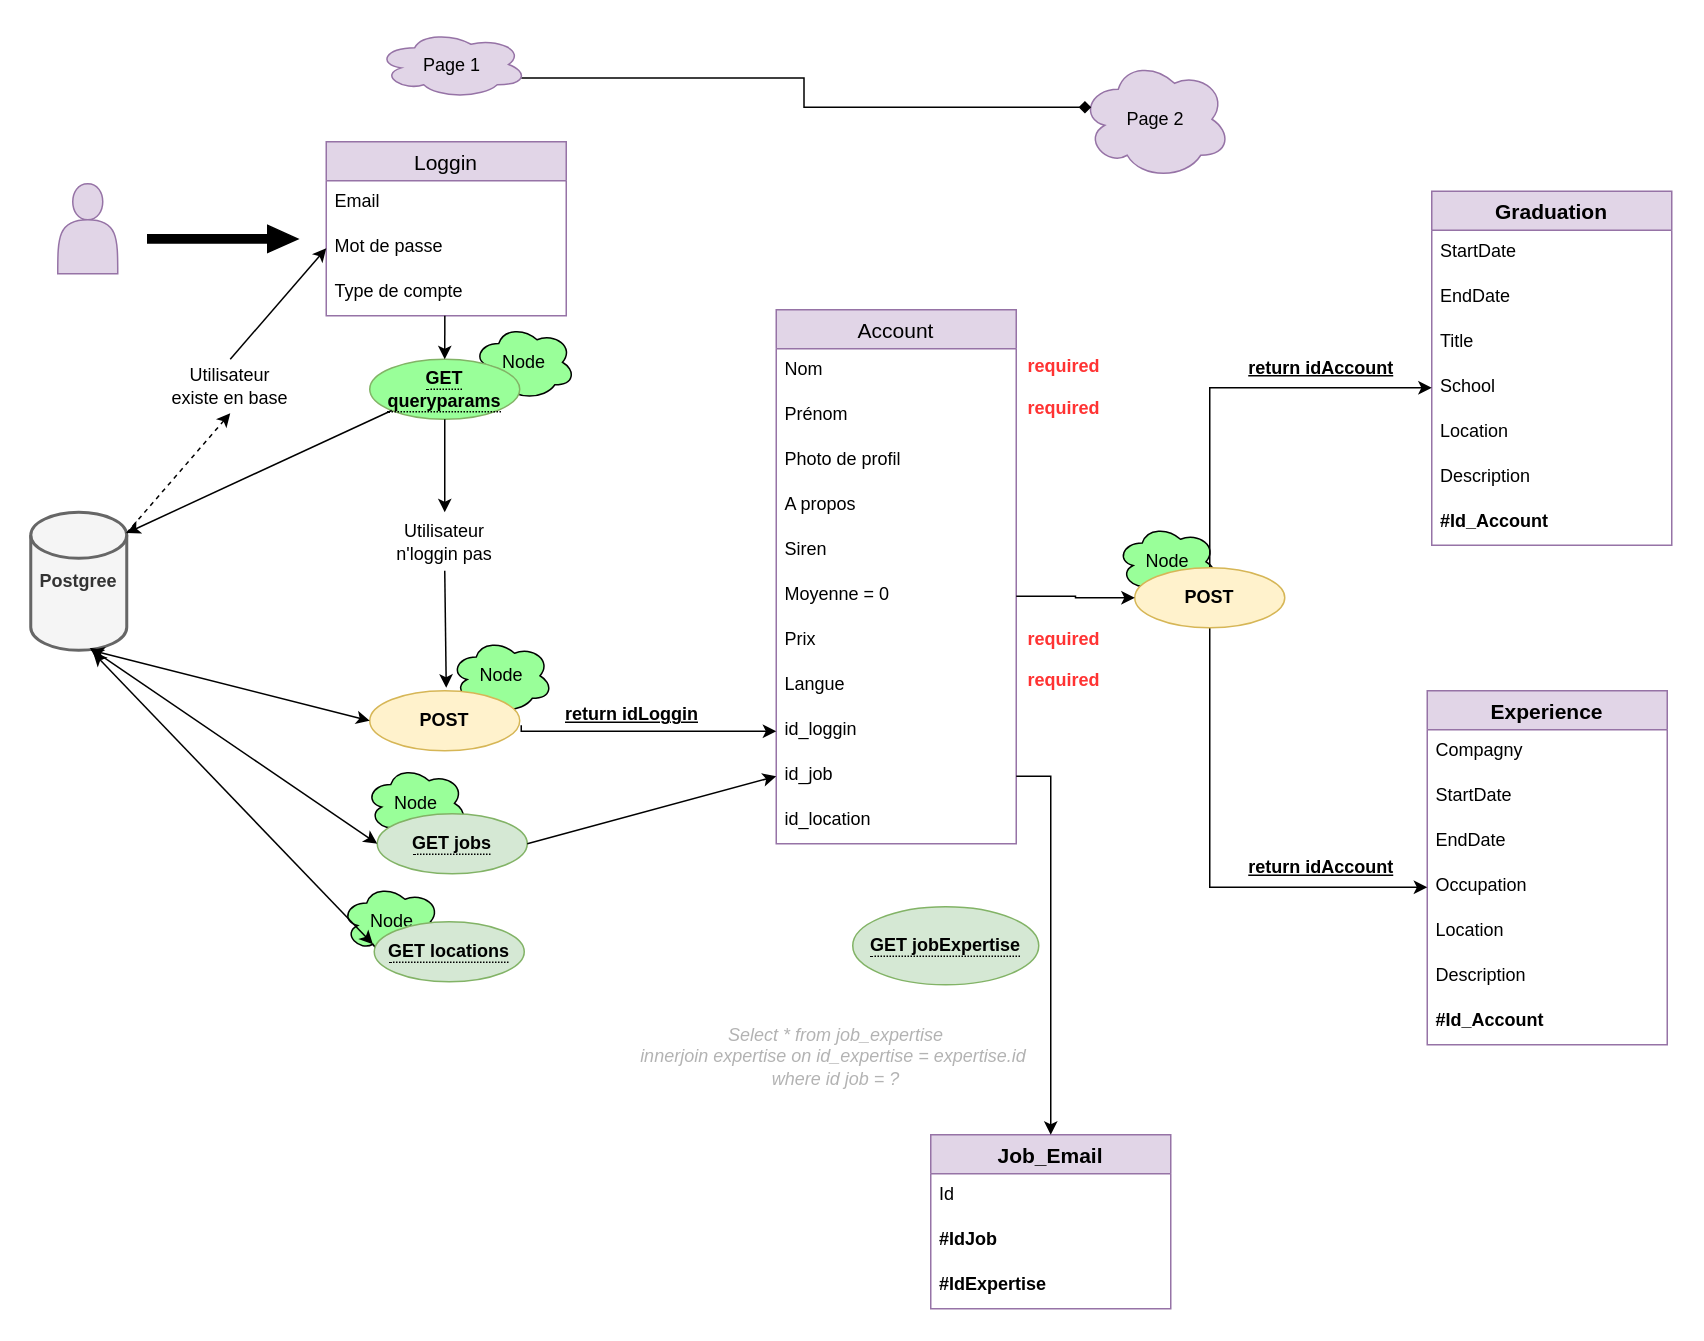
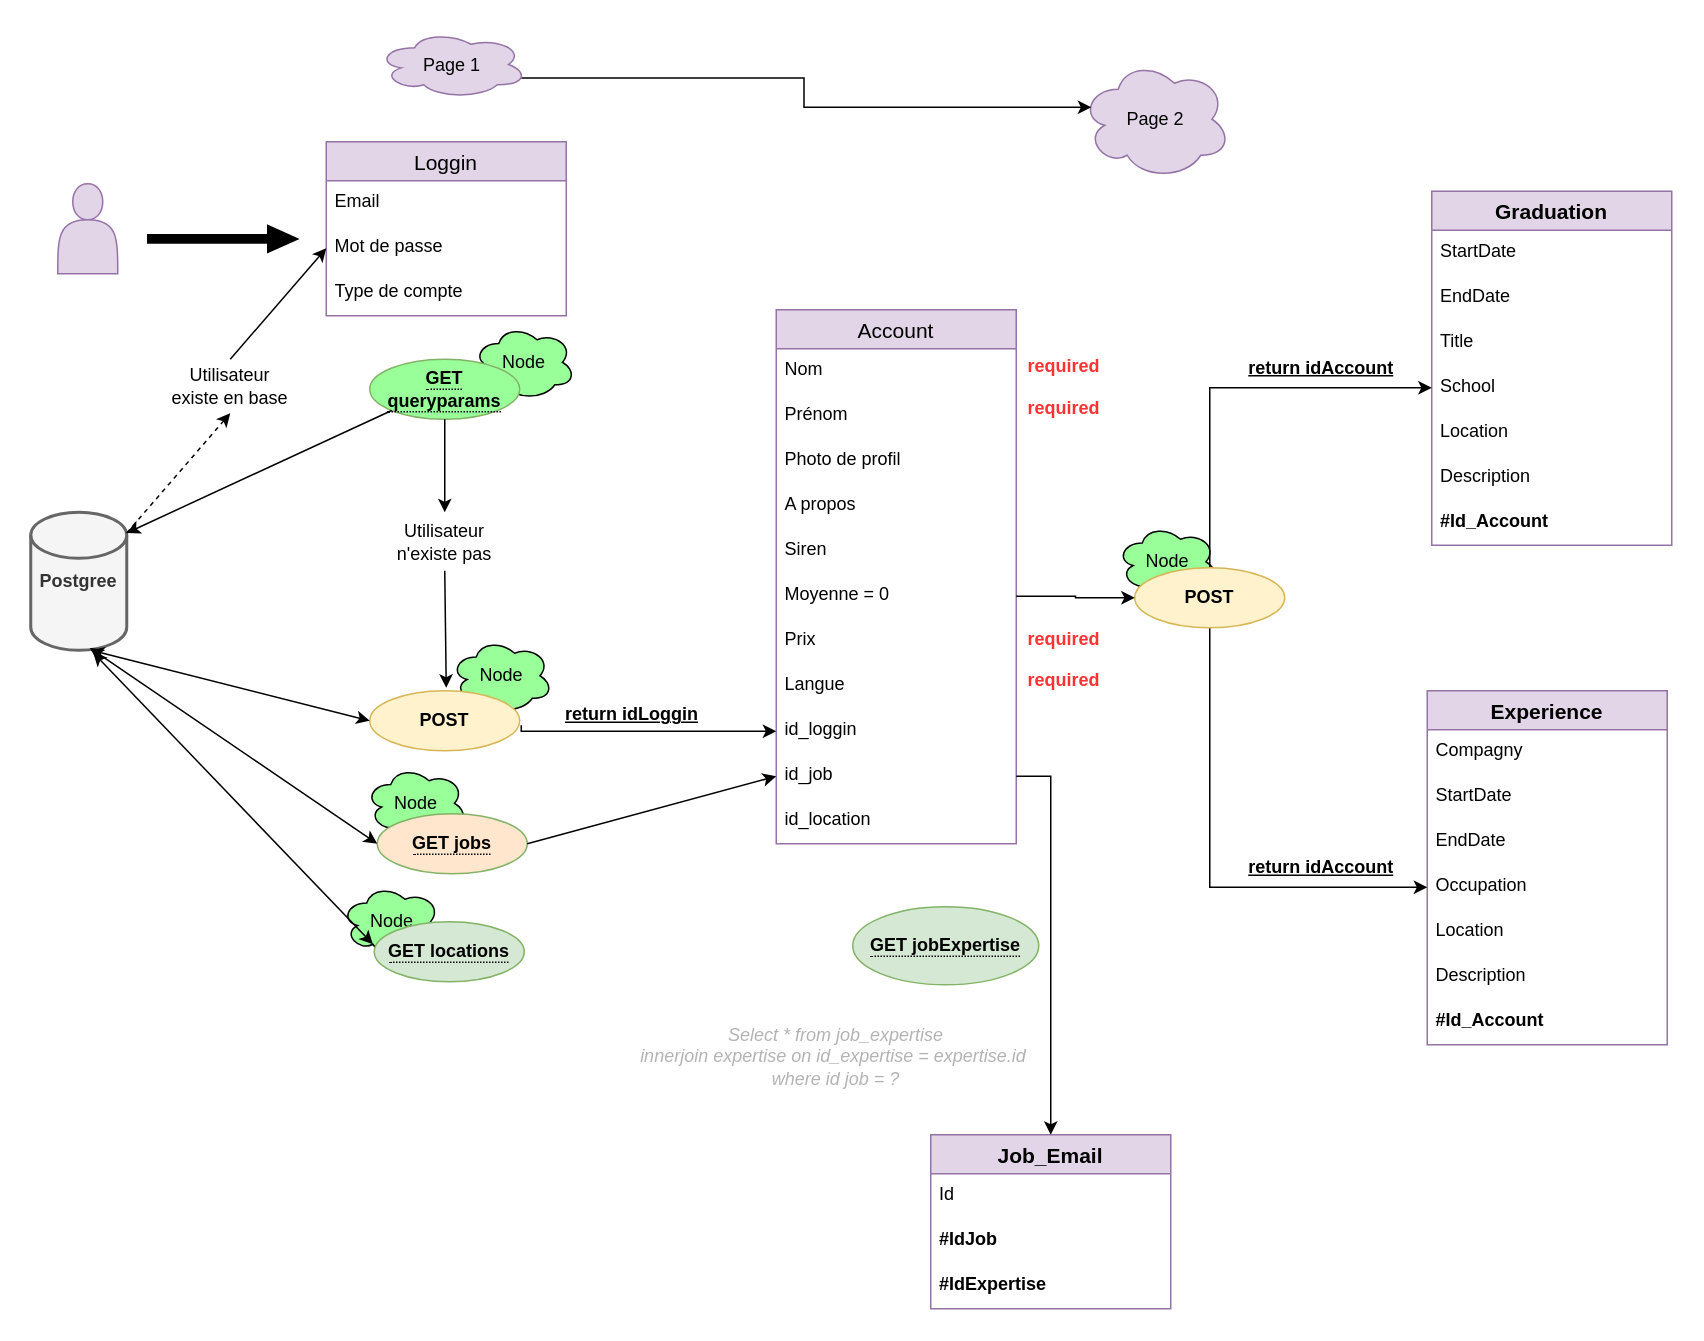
(1079, 107) -> (1080, 107)
(445, 333) -> none
(445, 542) -> (445, 542)
(452, 844) -> (452, 844)
